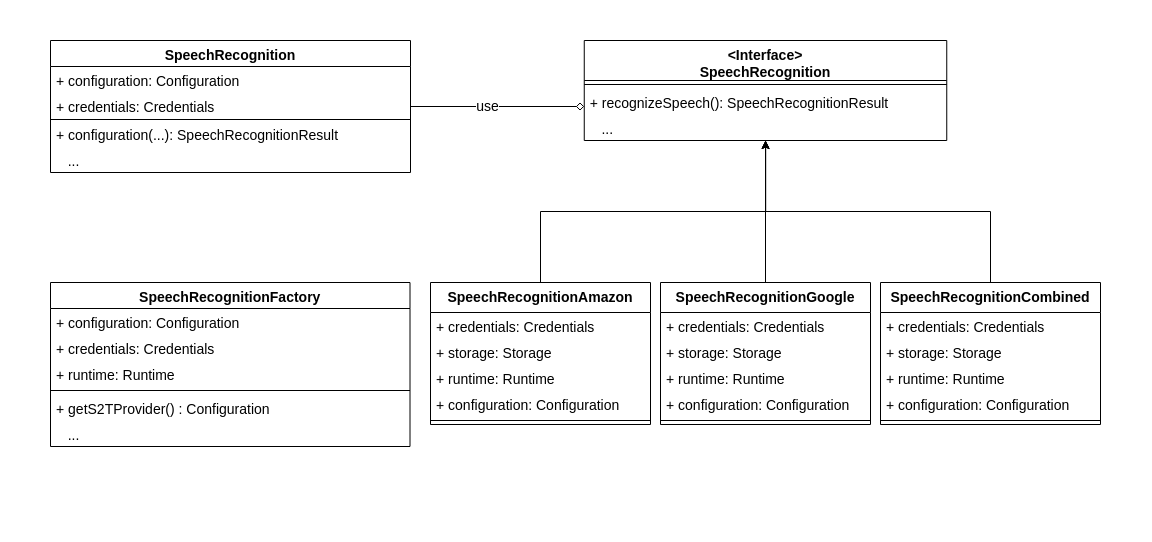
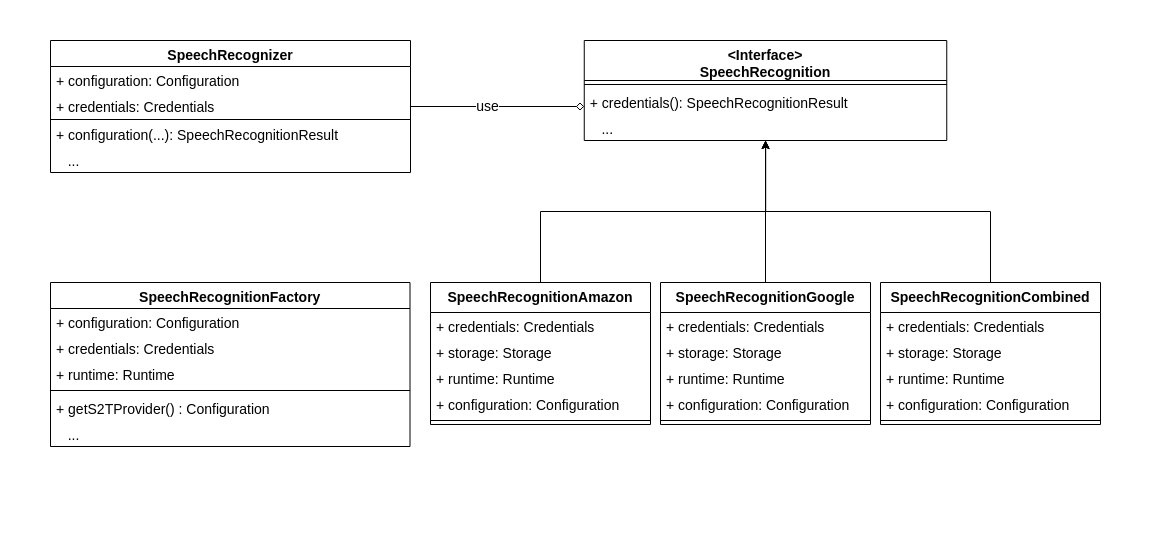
(230, 55) -> (230, 55)
(749, 103) -> (732, 103)
